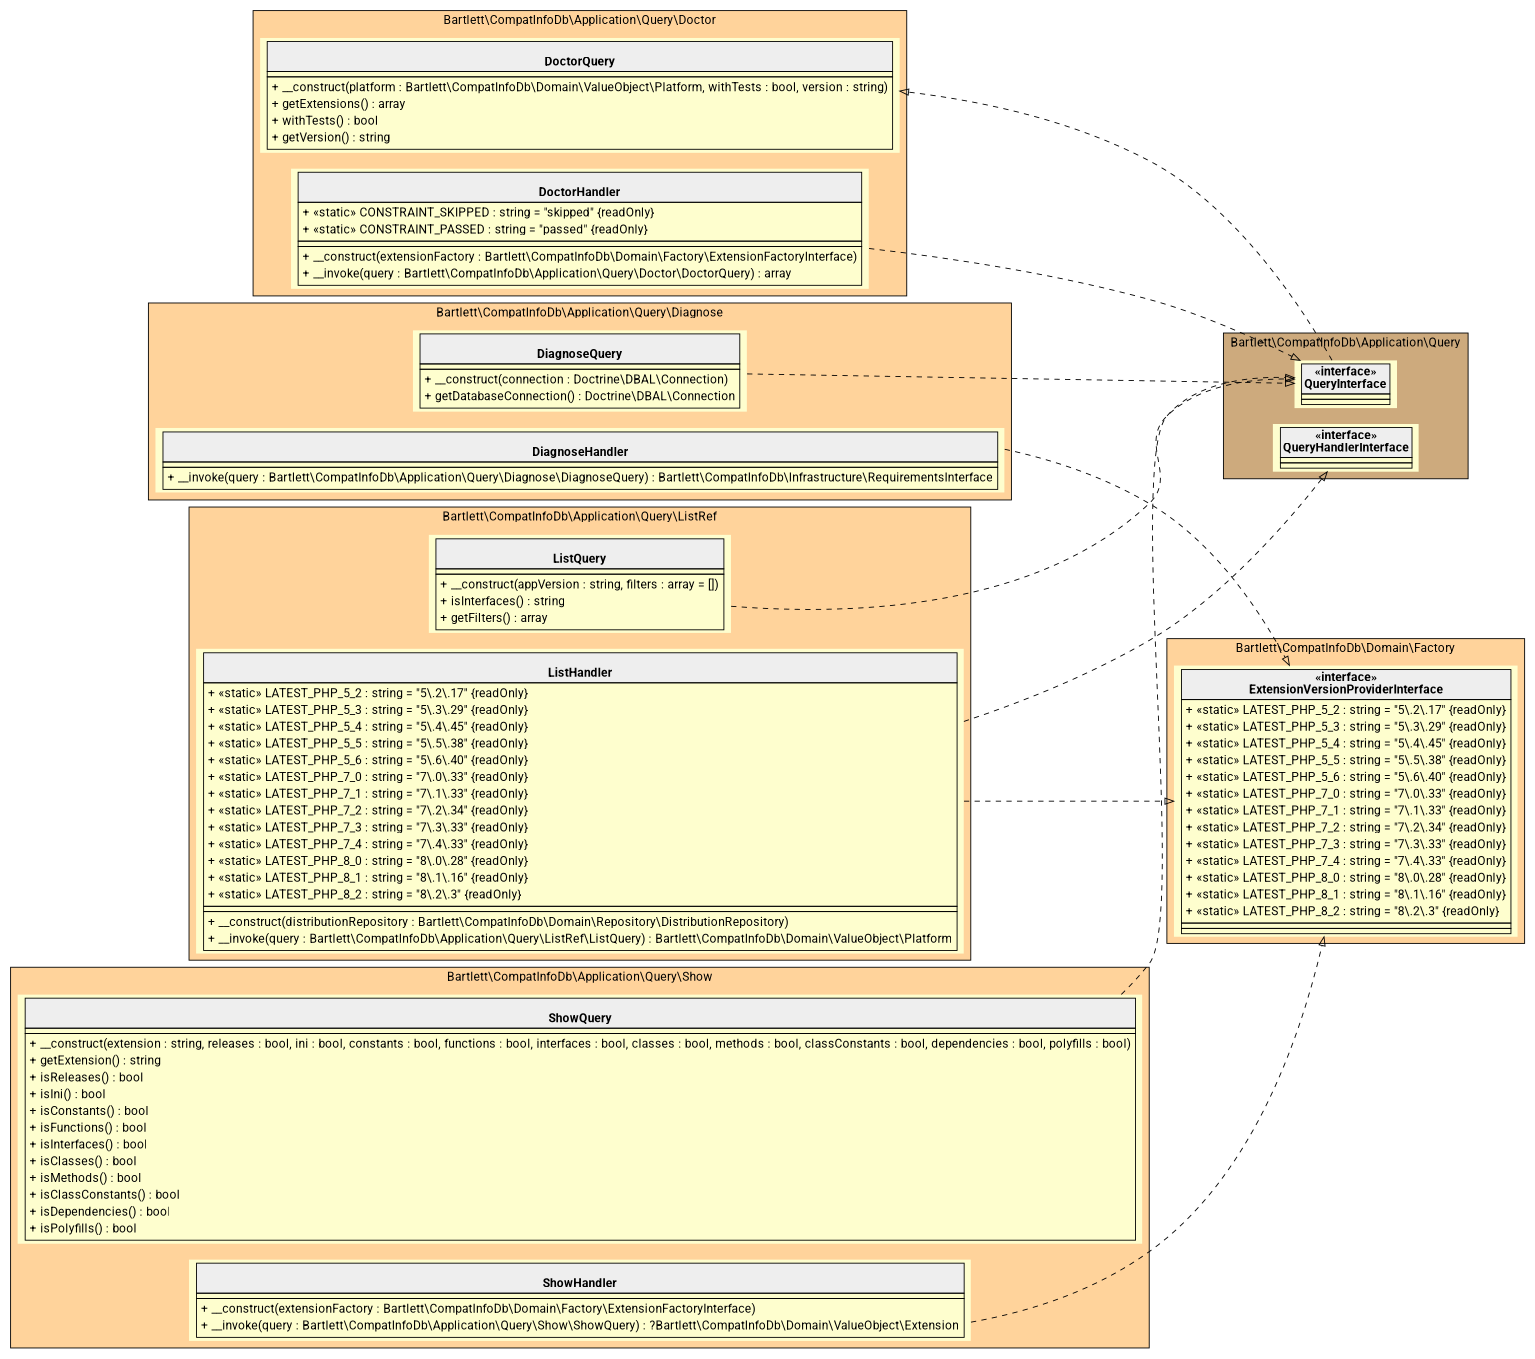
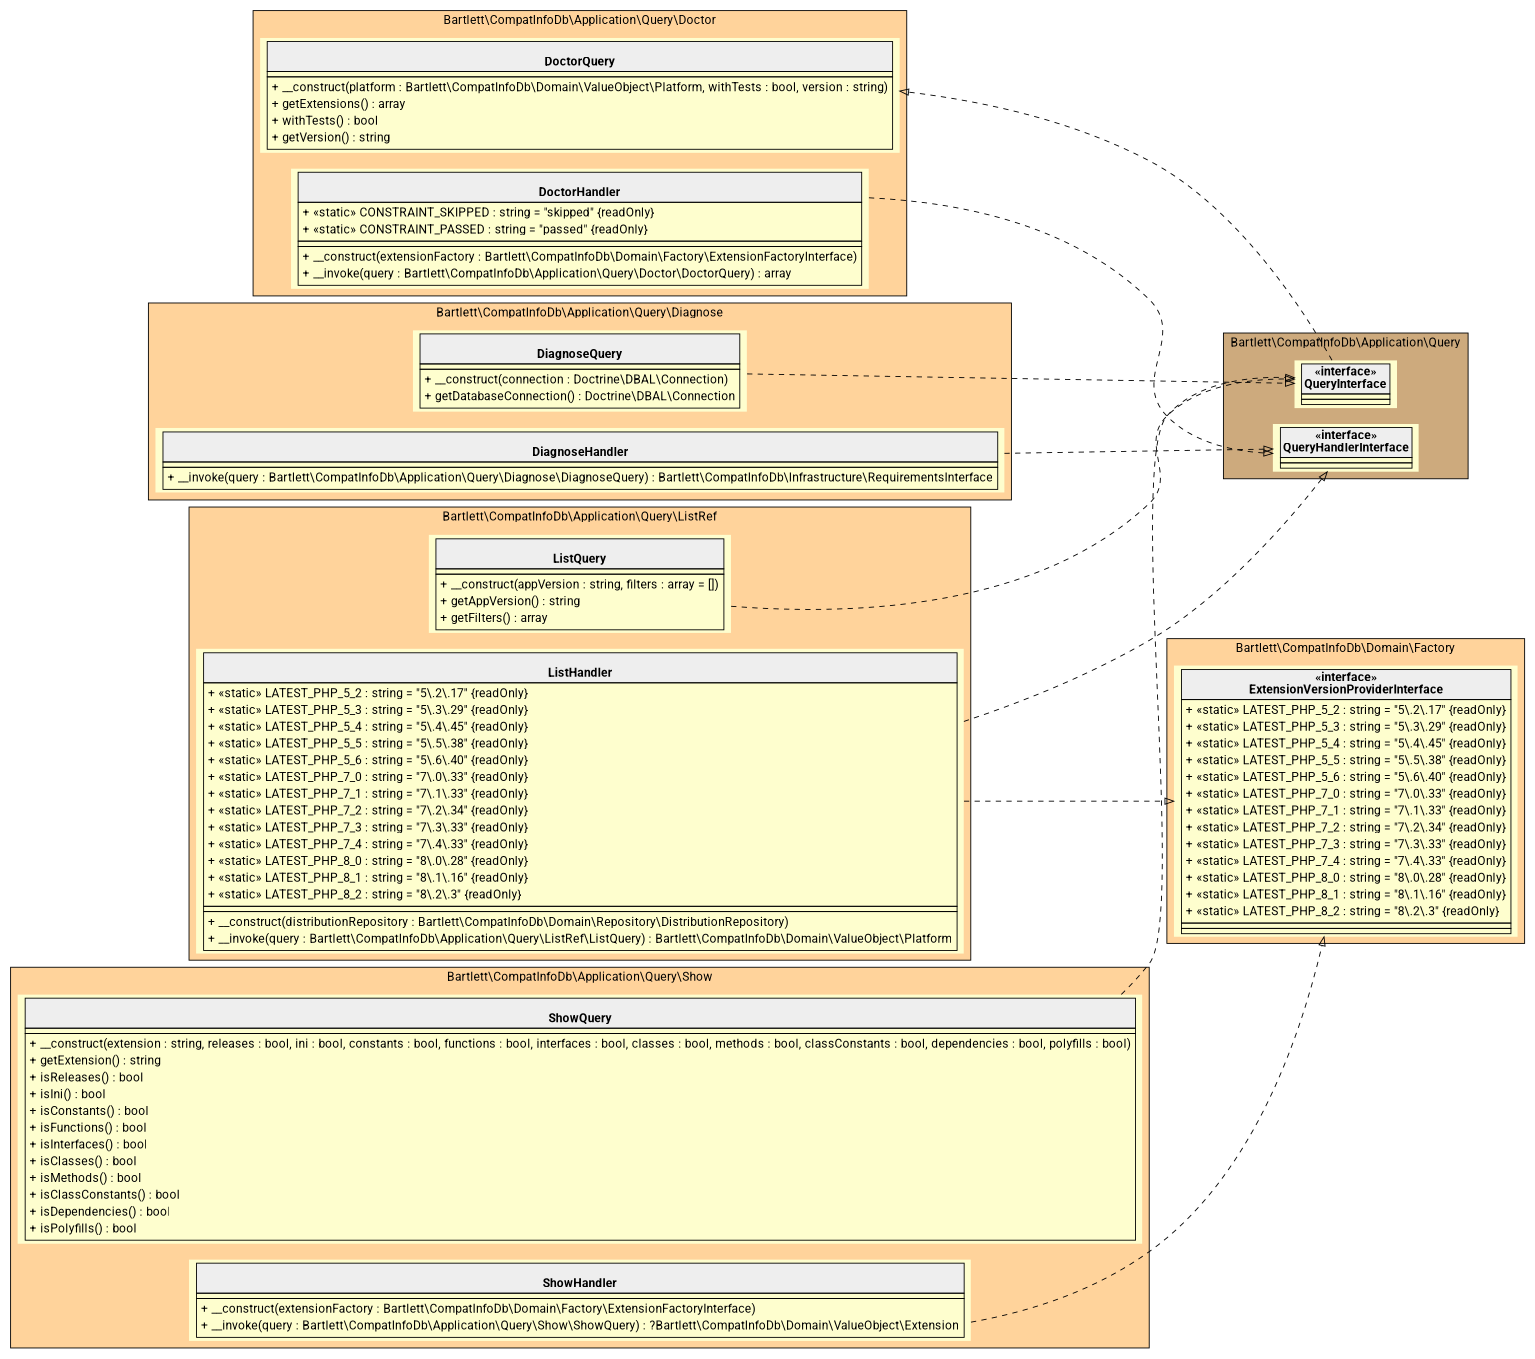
(1086, 284) -> (1121, 275)
(1171, 518) -> (1134, 451)
(503, 602) -> (511, 602)
